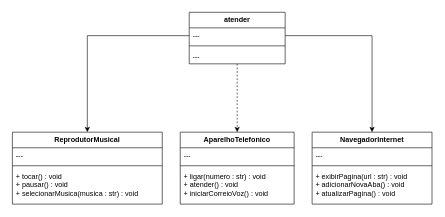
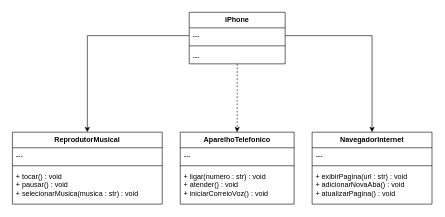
(237, 20) -> (237, 20)
